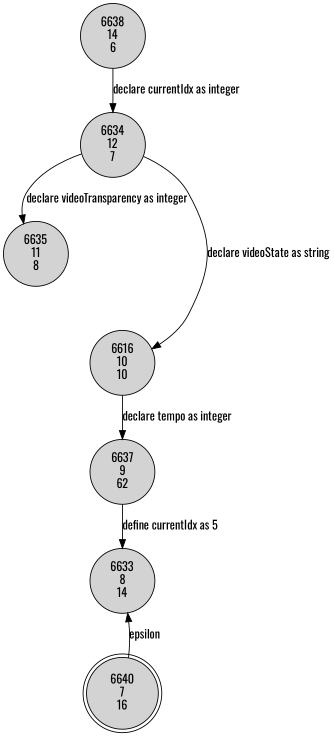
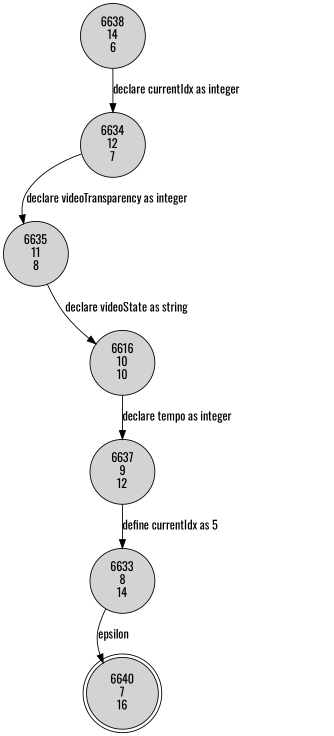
(207, 245) -> (65, 314)
(122, 472) -> (122, 472)
(130, 640) -> (98, 631)
